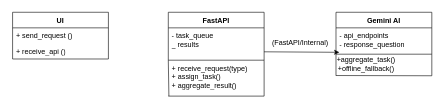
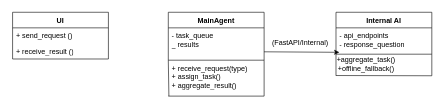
(216, 21) -> (216, 21)
(384, 21) -> (384, 21)
(44, 52) -> (50, 52)
